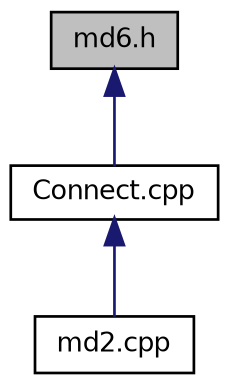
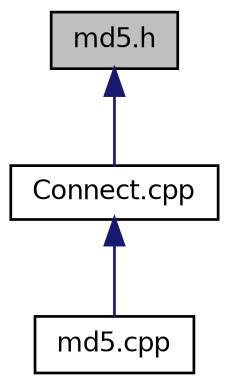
(114, 40) -> (114, 40)
(114, 345) -> (114, 345)
